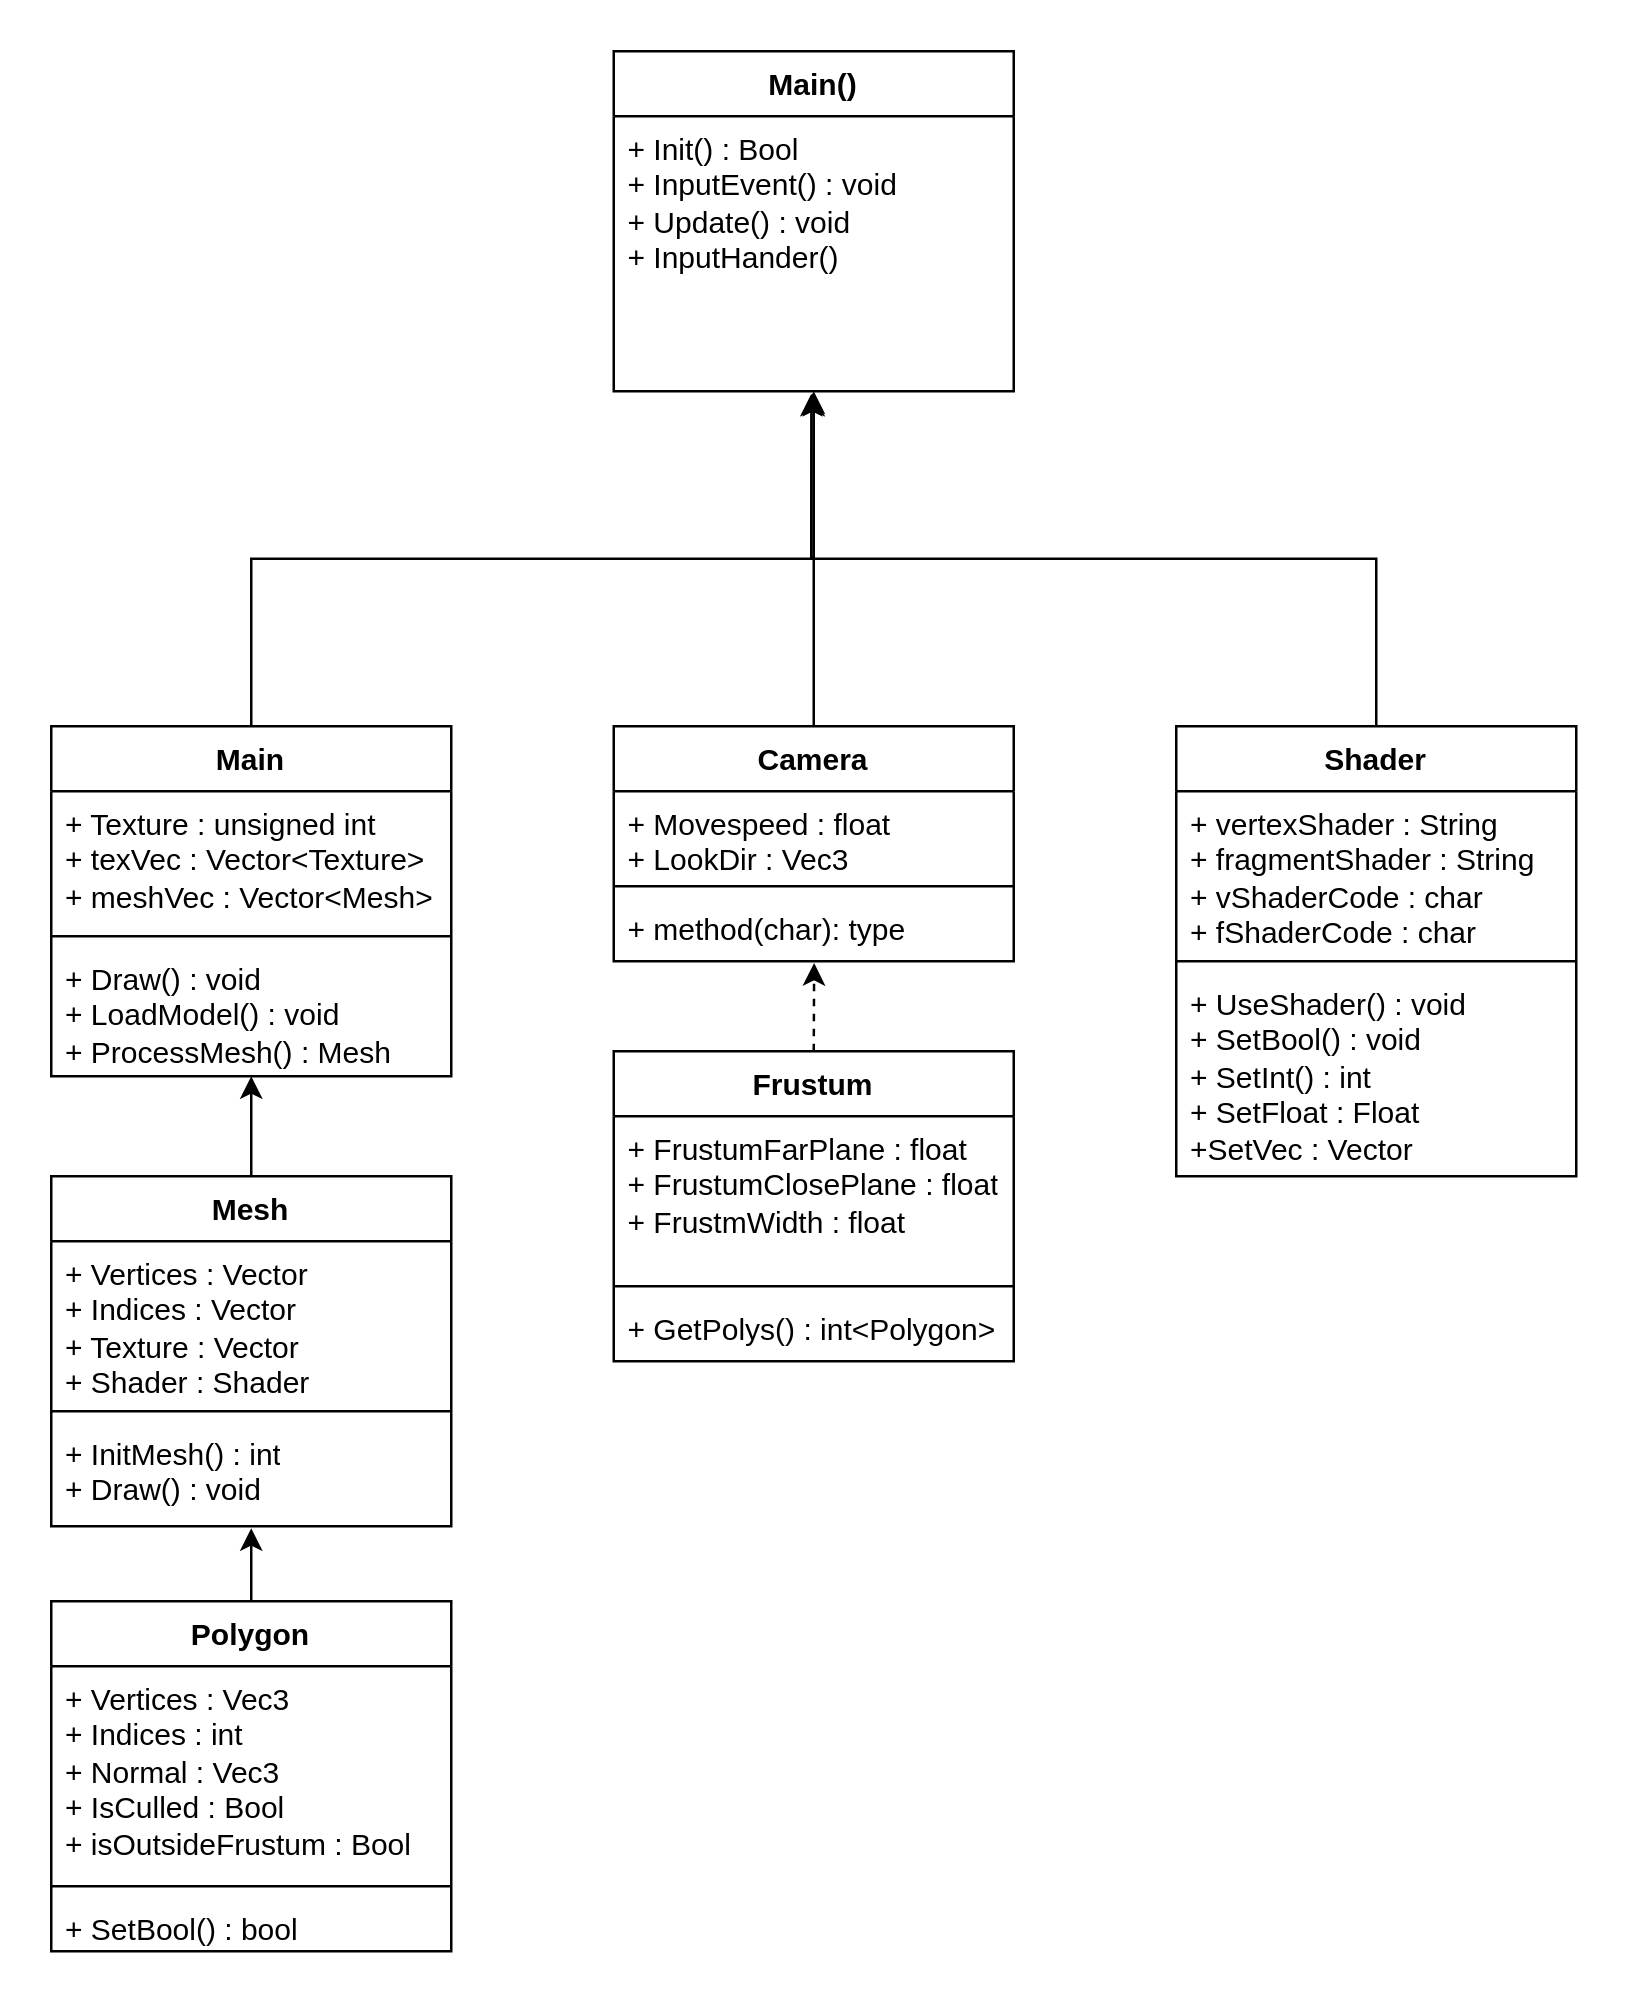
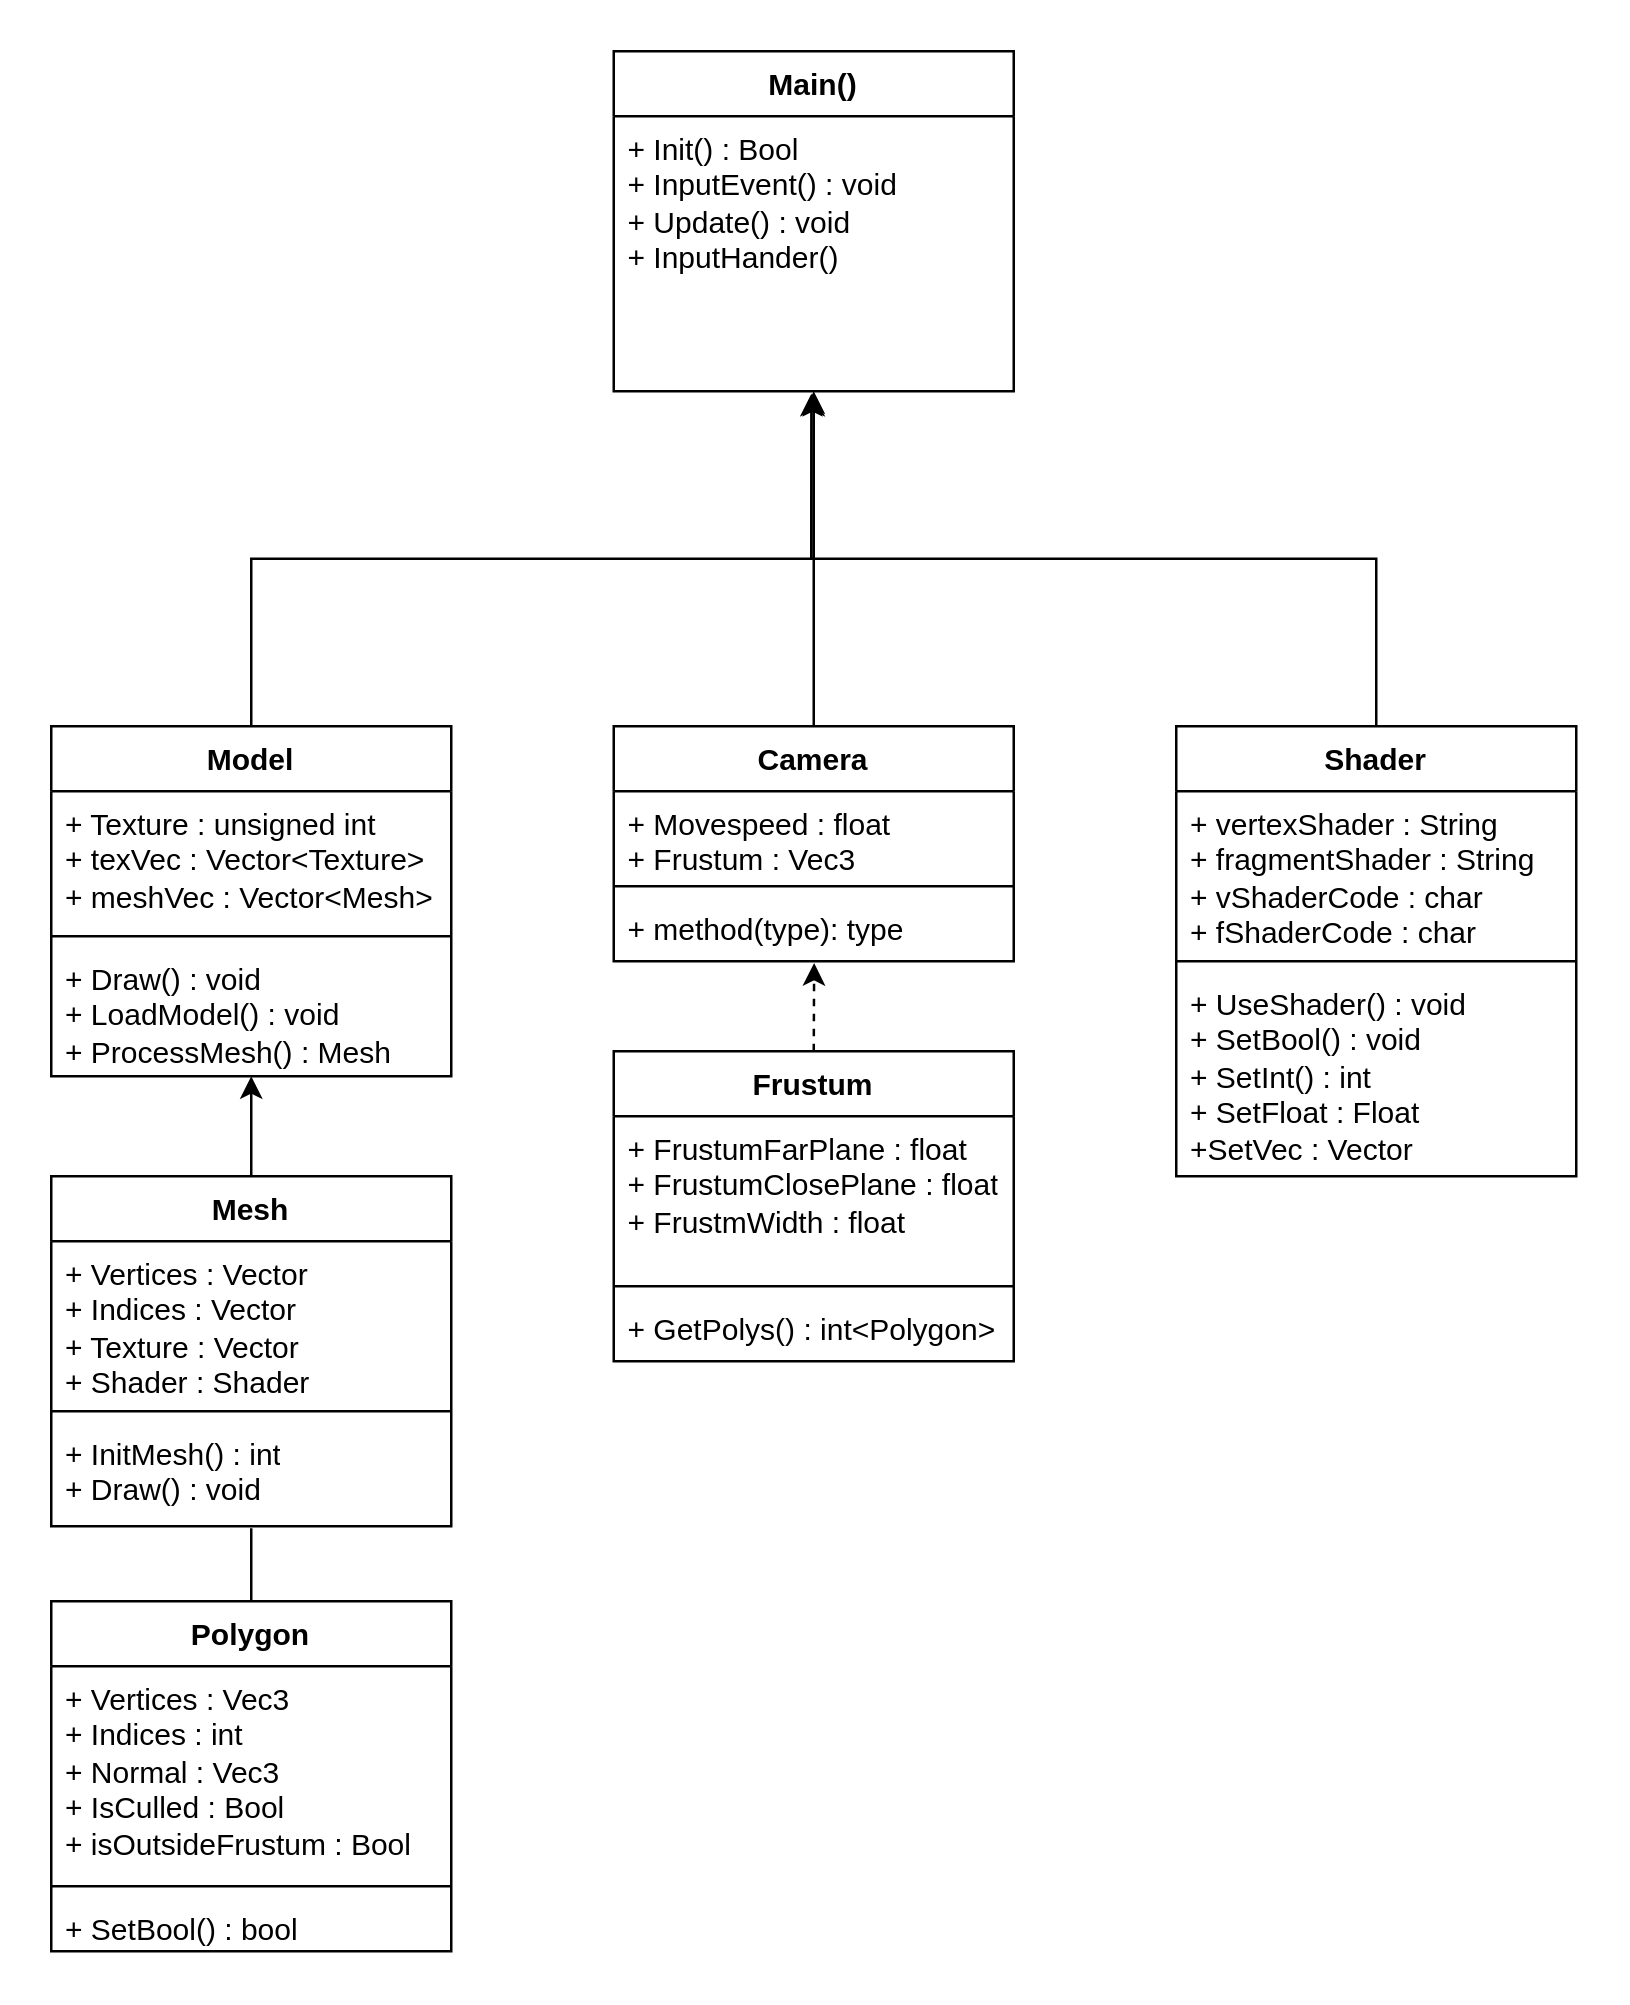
(251, 762) -> (251, 762)
(769, 845) -> (769, 845)
(785, 932) -> (785, 932)
(251, 1546) -> (251, 1540)
